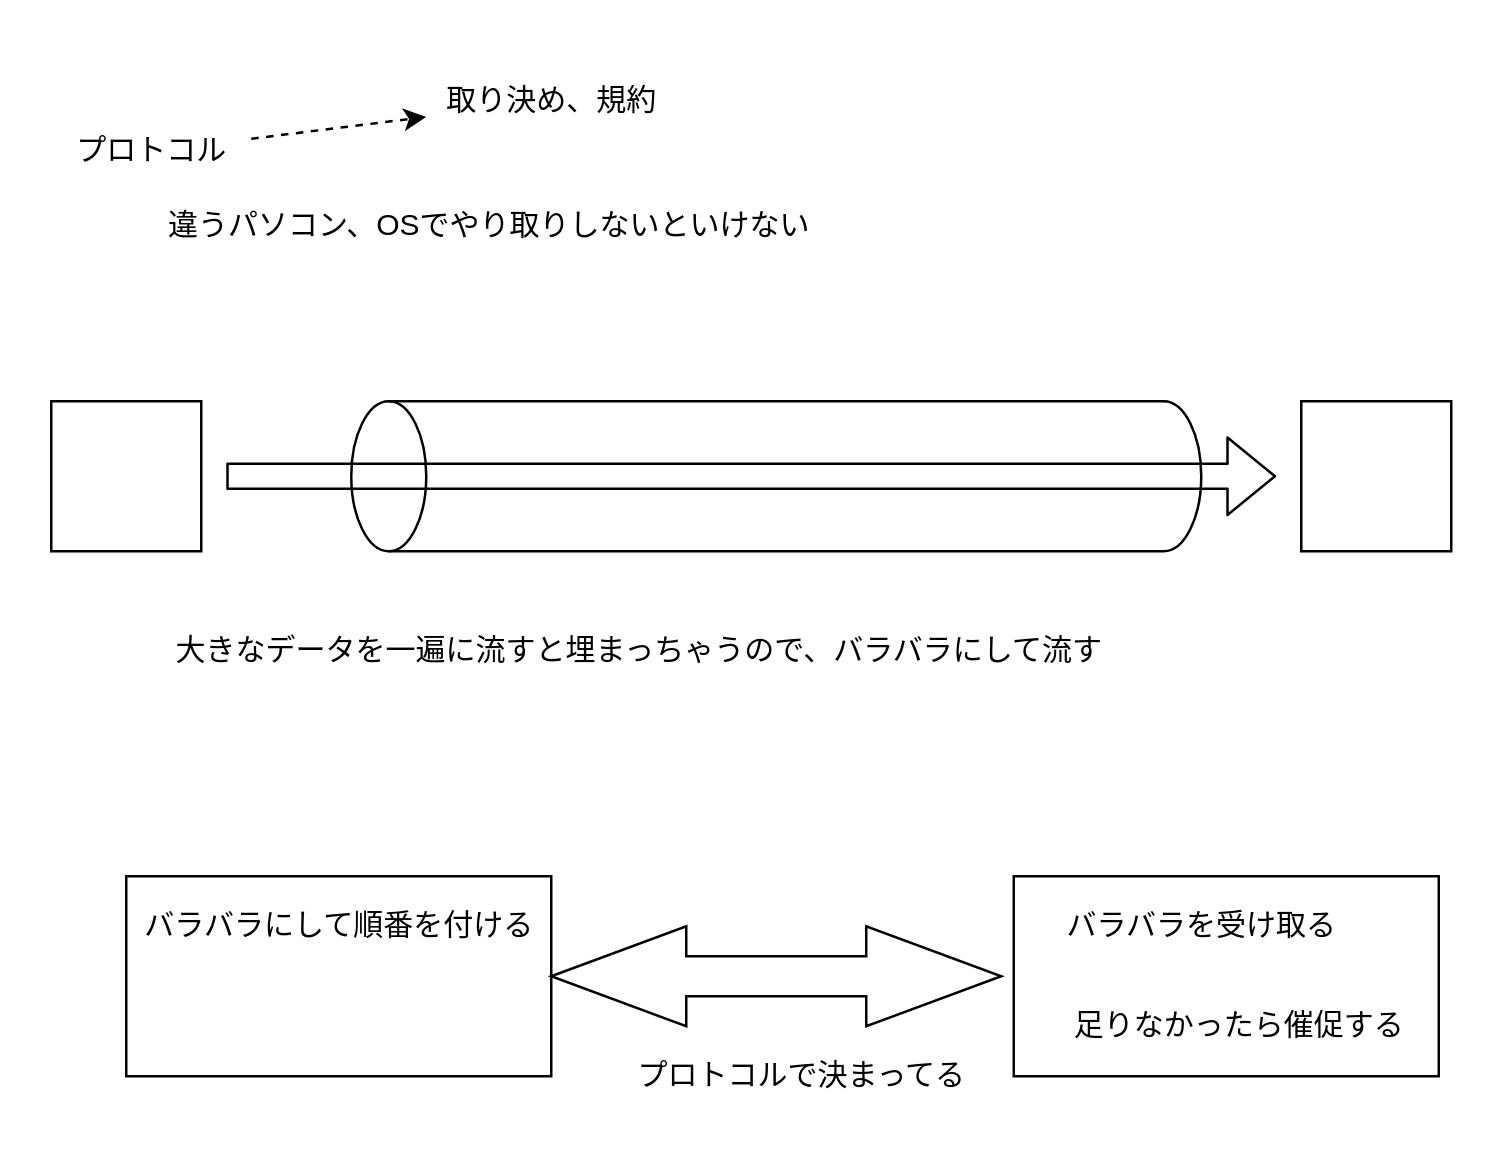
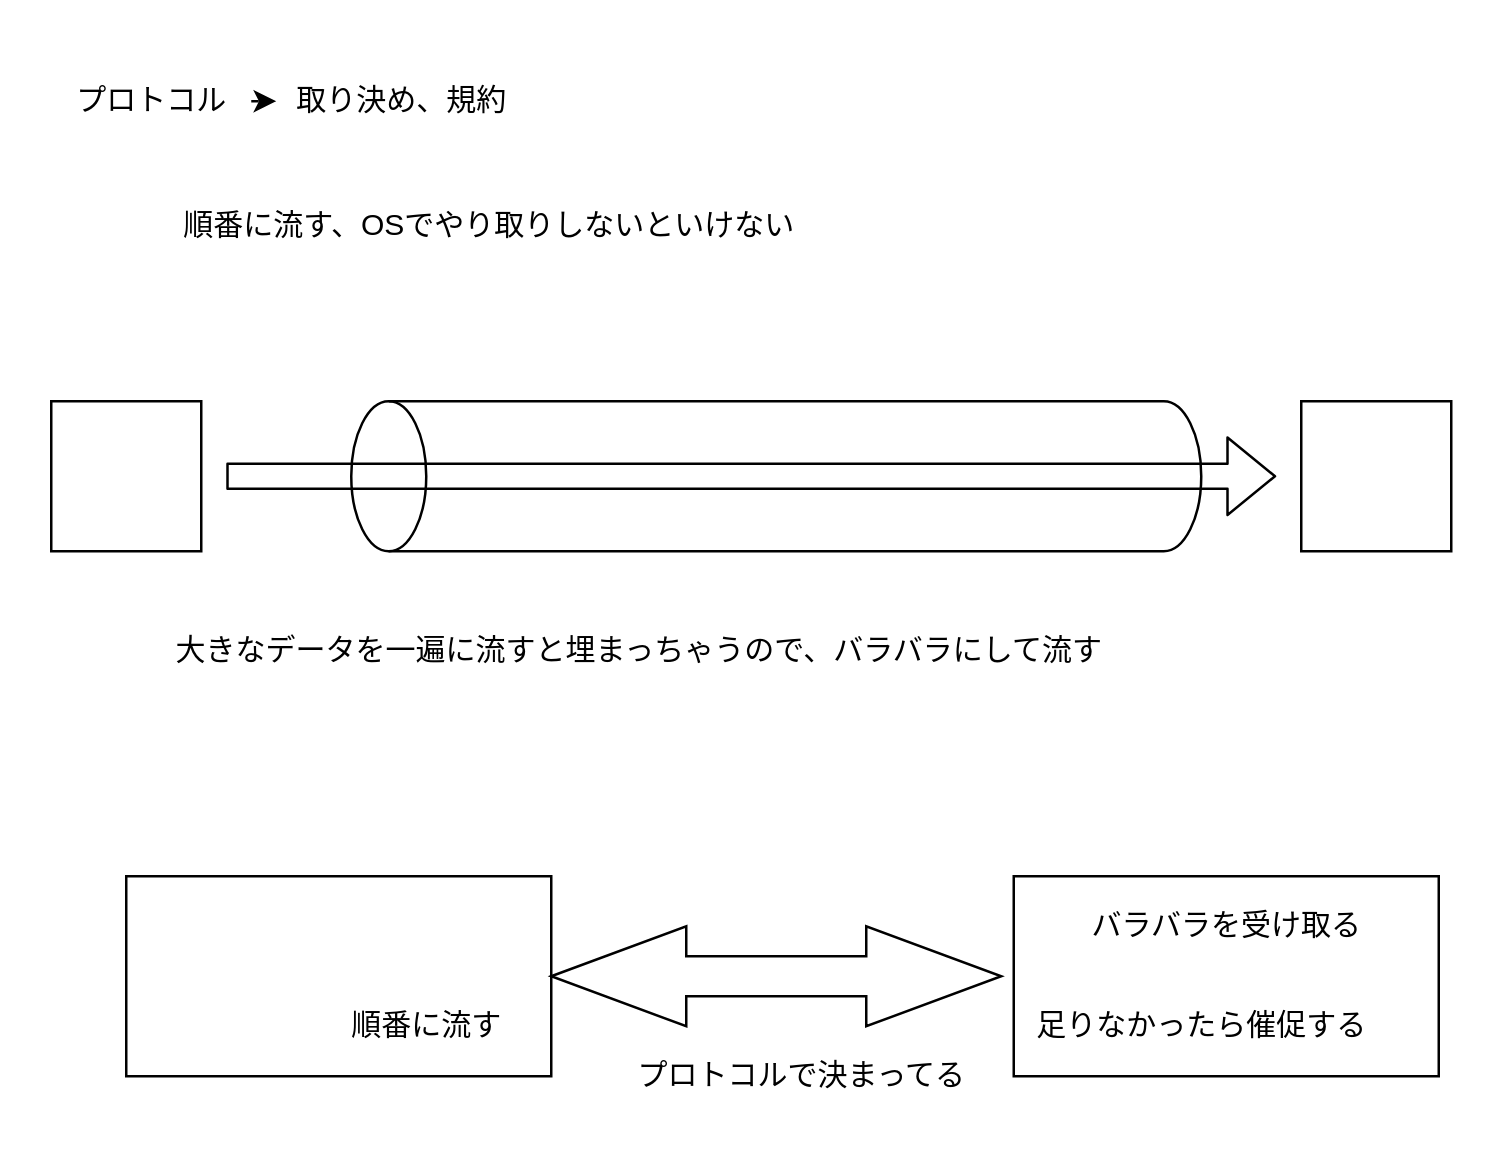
(551, 101) -> (401, 101)
(151, 151) -> (151, 101)
(490, 226) -> (490, 226)
(339, 926) -> none
(1201, 926) -> (1226, 926)
none -> (426, 1026)
(1239, 1026) -> (1201, 1026)
